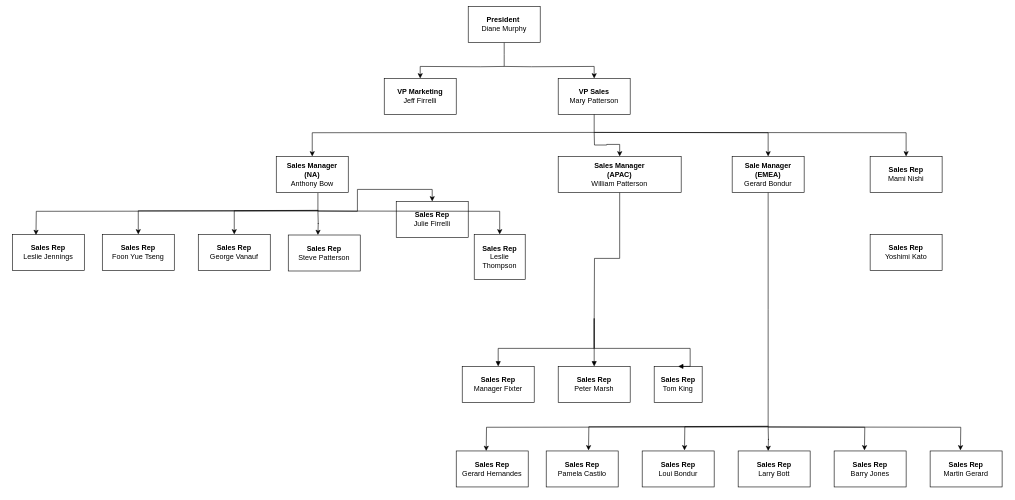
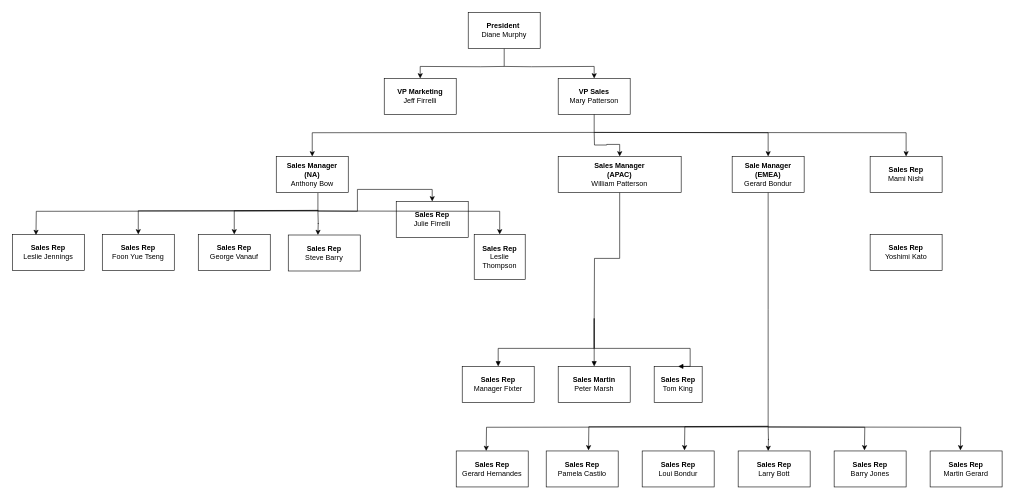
(504, 24) -> (504, 30)
(324, 253) -> (324, 253)
(594, 384) -> (594, 384)
